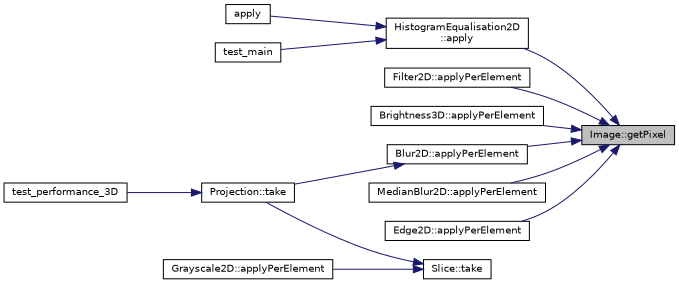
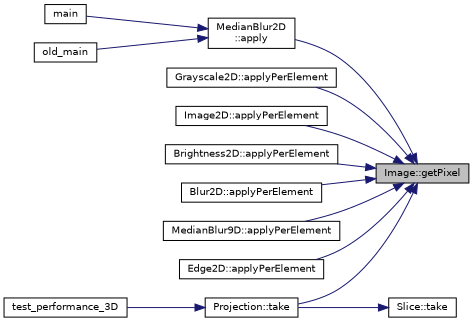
(248, 14) -> (66, 14)
(457, 33) -> (252, 33)
(248, 52) -> (66, 52)
(457, 78) -> (252, 116)
(457, 116) -> (252, 154)
(344, 175) -> (368, 263)
(457, 193) -> (252, 231)
(373, 269) -> (367, 115)
